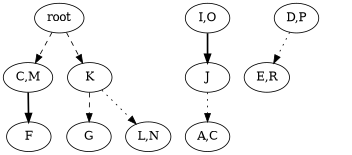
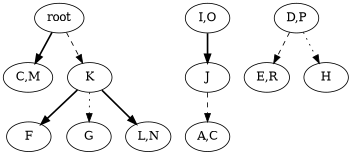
(46, 44) -> (46, 44)
(284, 44) -> (284, 44)
none -> (326, 77)
(28, 103) -> (62, 104)
(89, 103) -> (89, 103)
(208, 103) -> (208, 103)
(116, 104) -> (116, 104)
